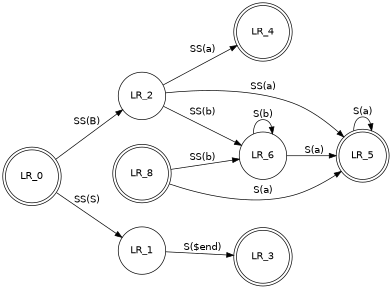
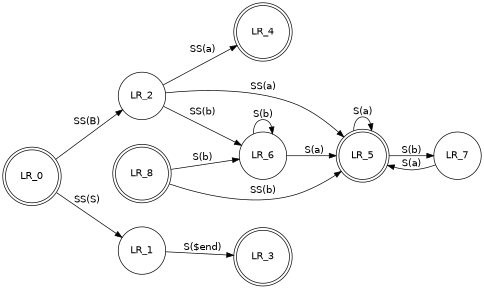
none -> (458, 156)
(202, 157) -> (202, 157)
(263, 190) -> (263, 190)
